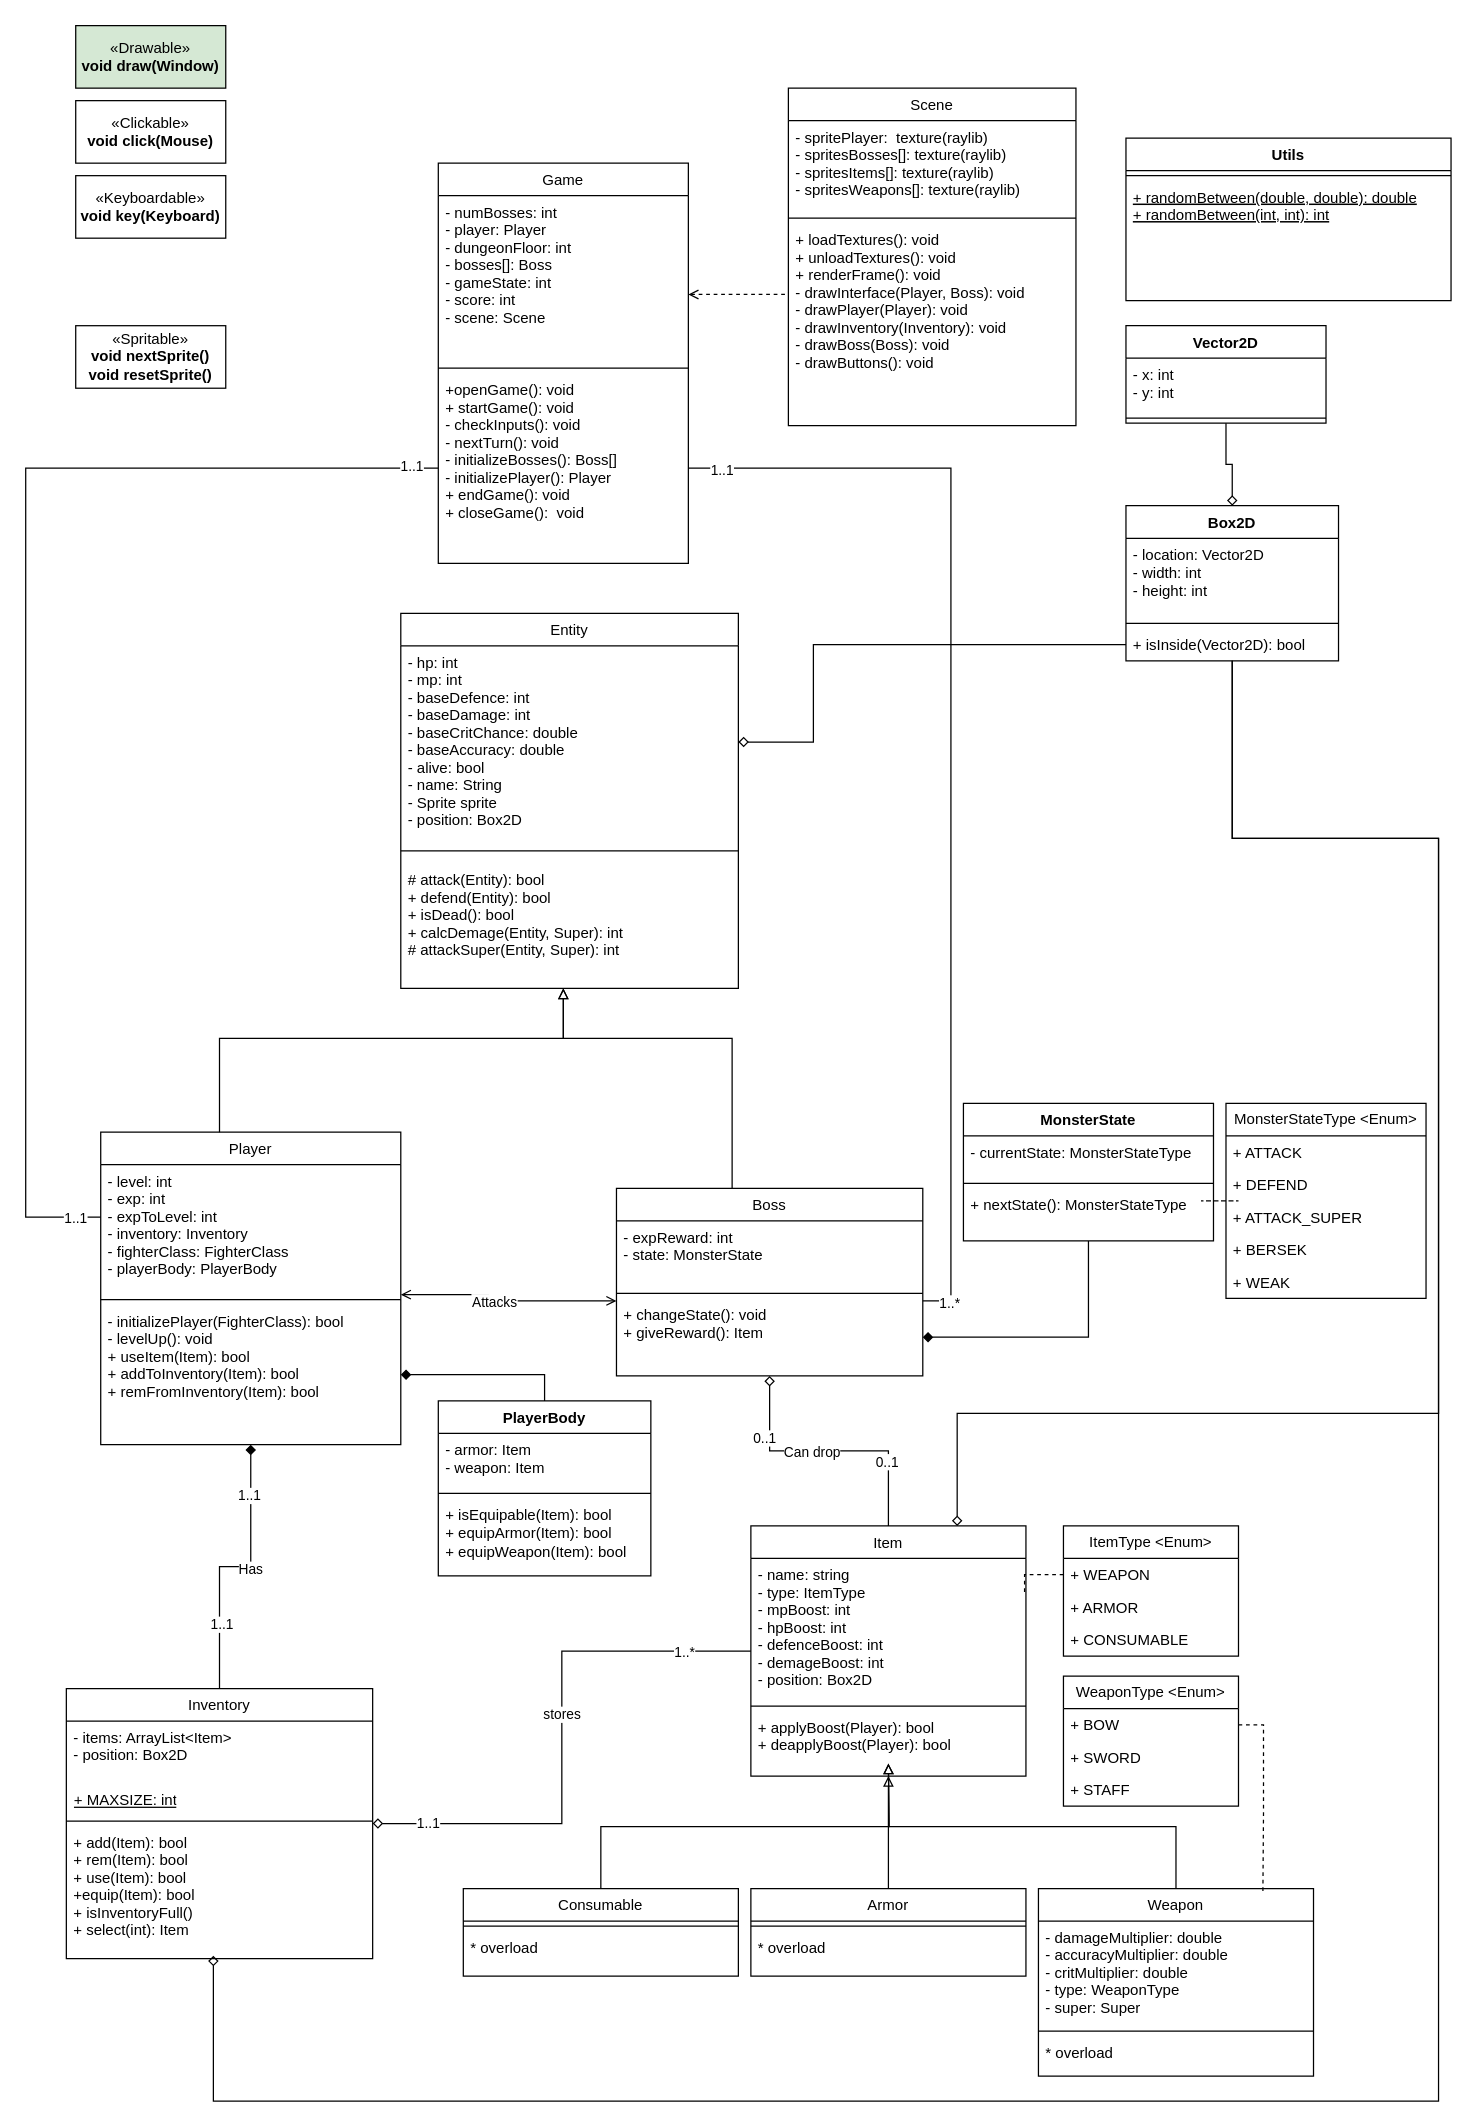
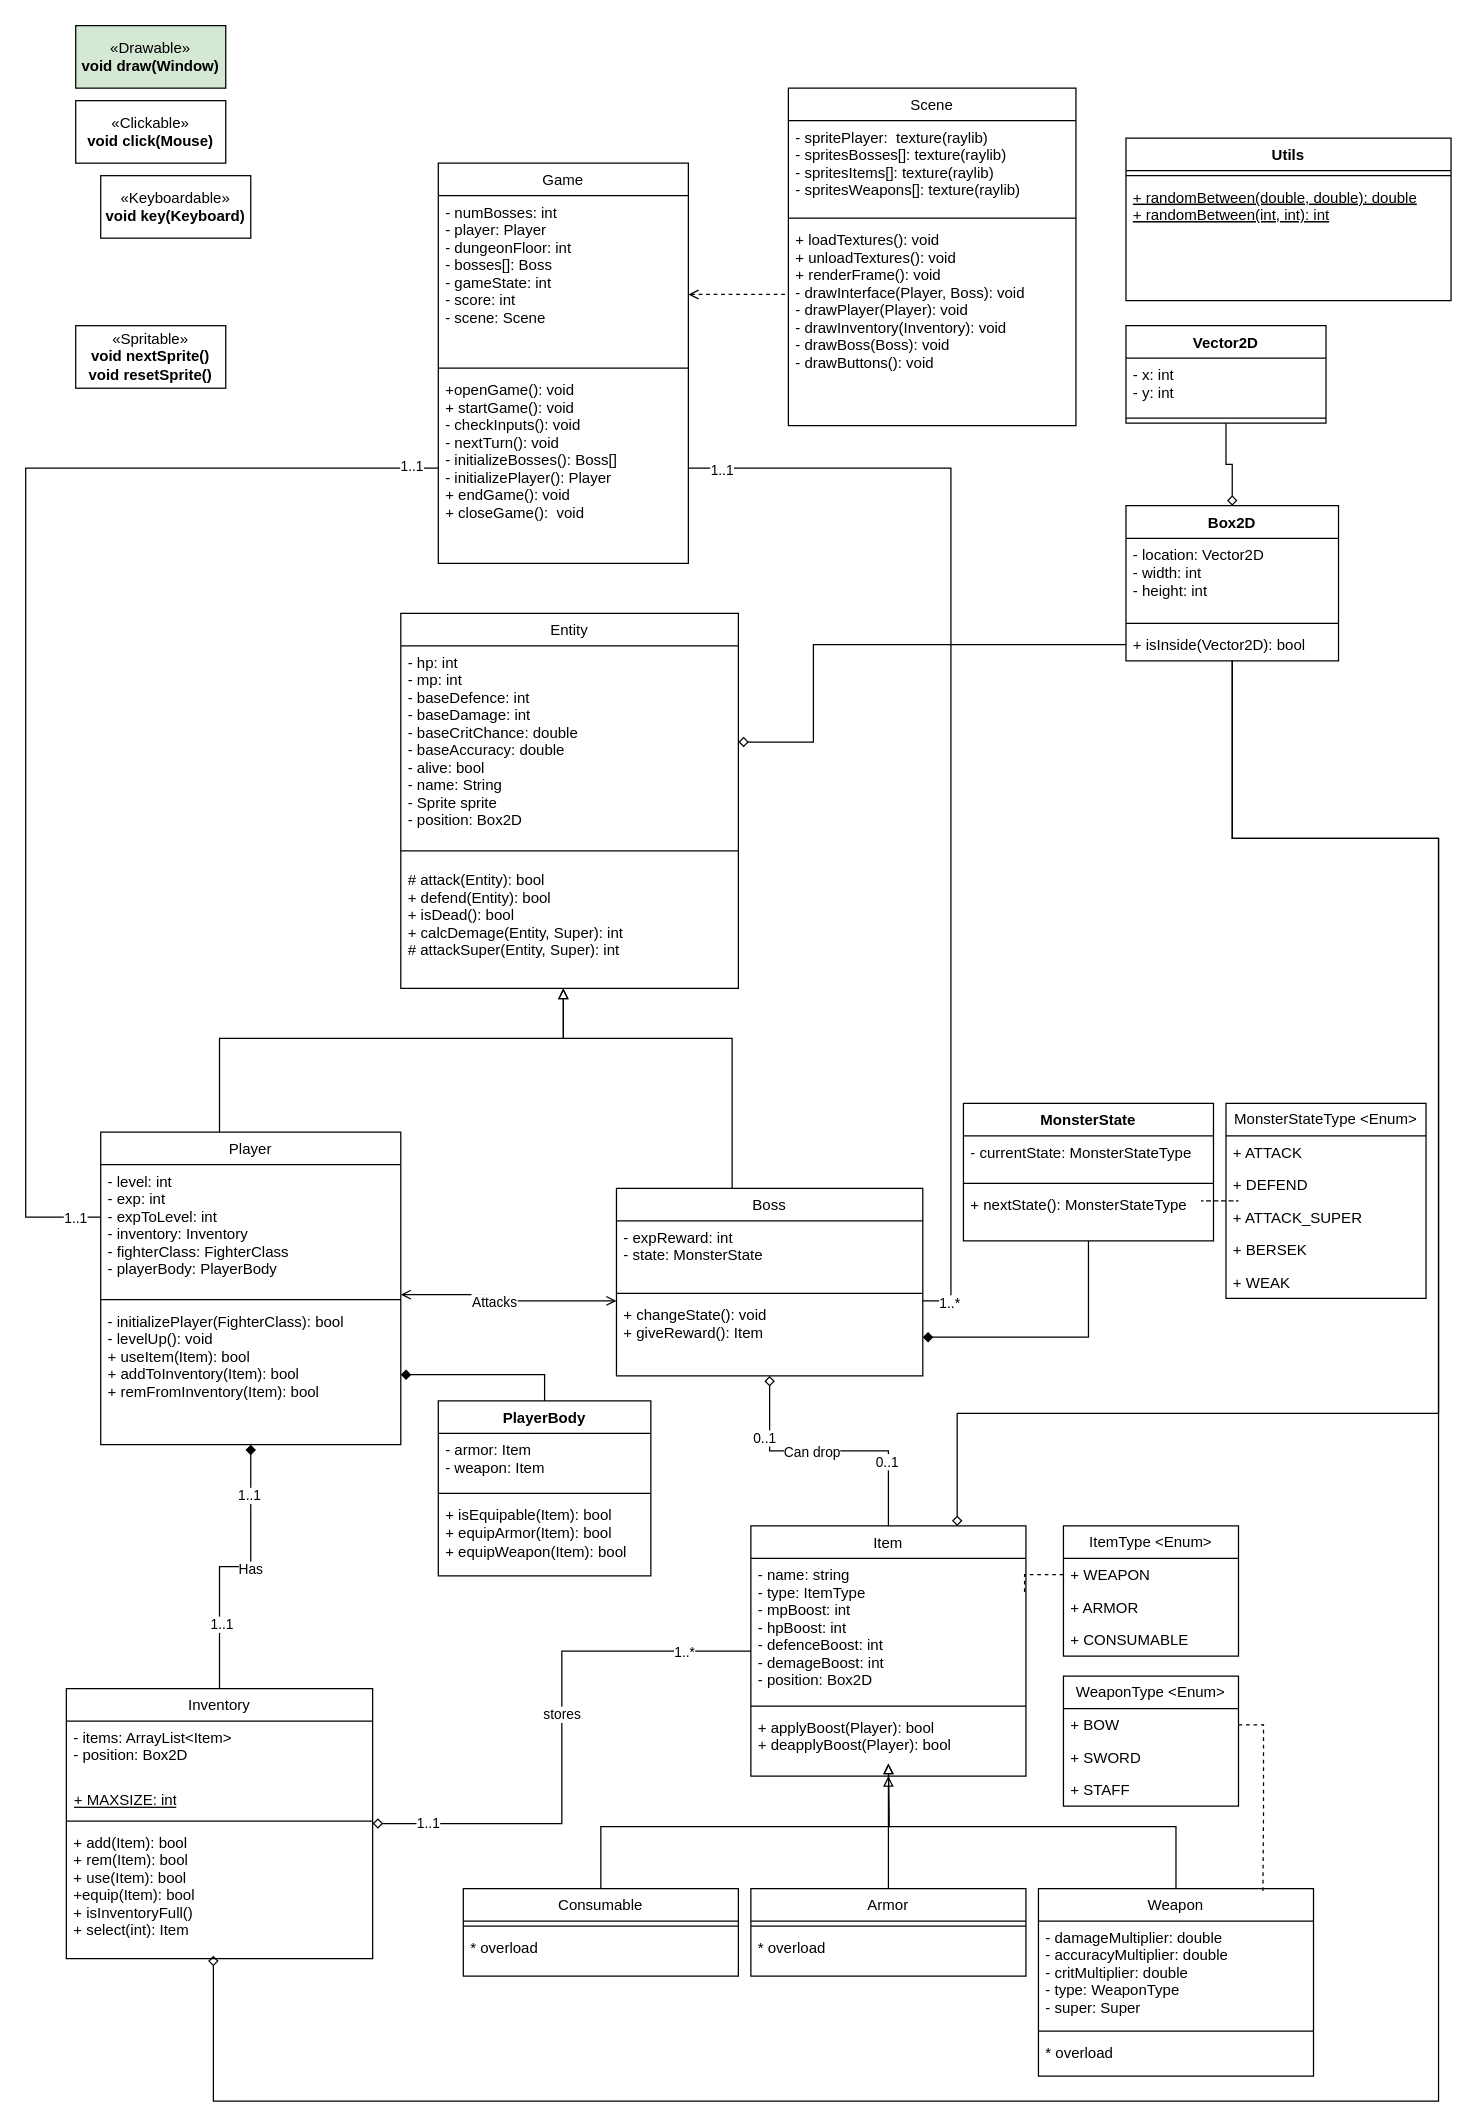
(151, 207) -> (176, 207)
